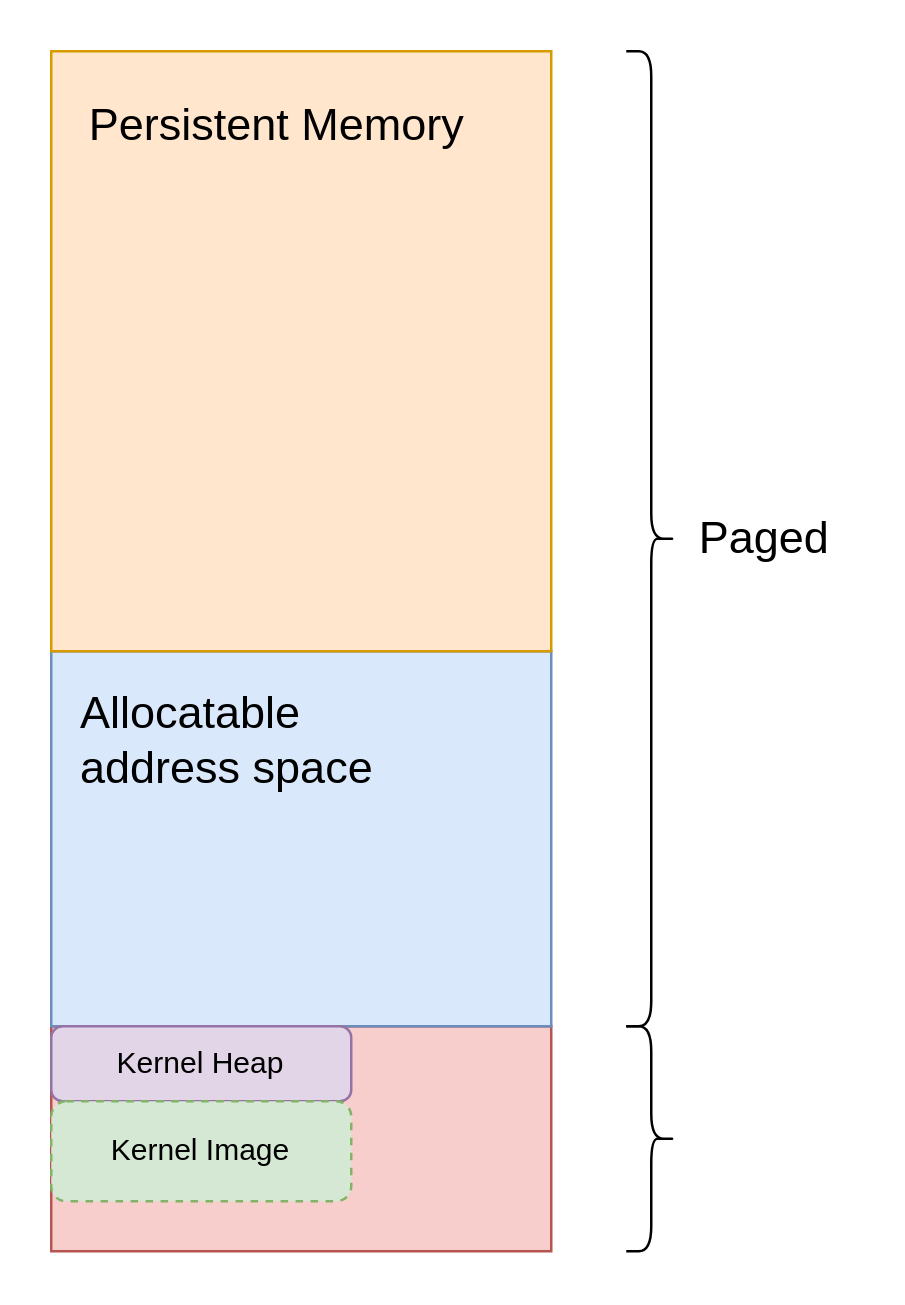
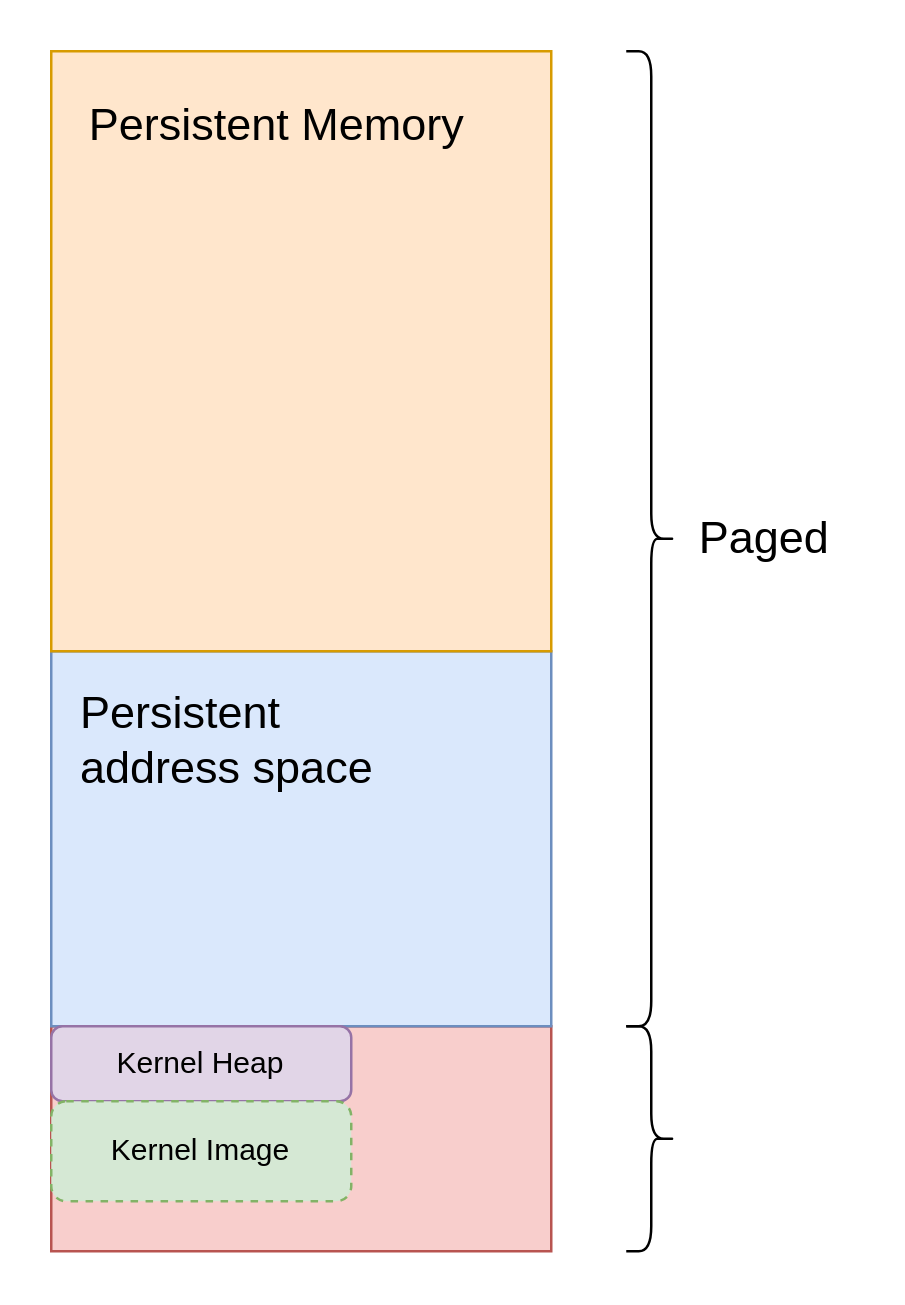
(239, 741) -> (239, 741)
